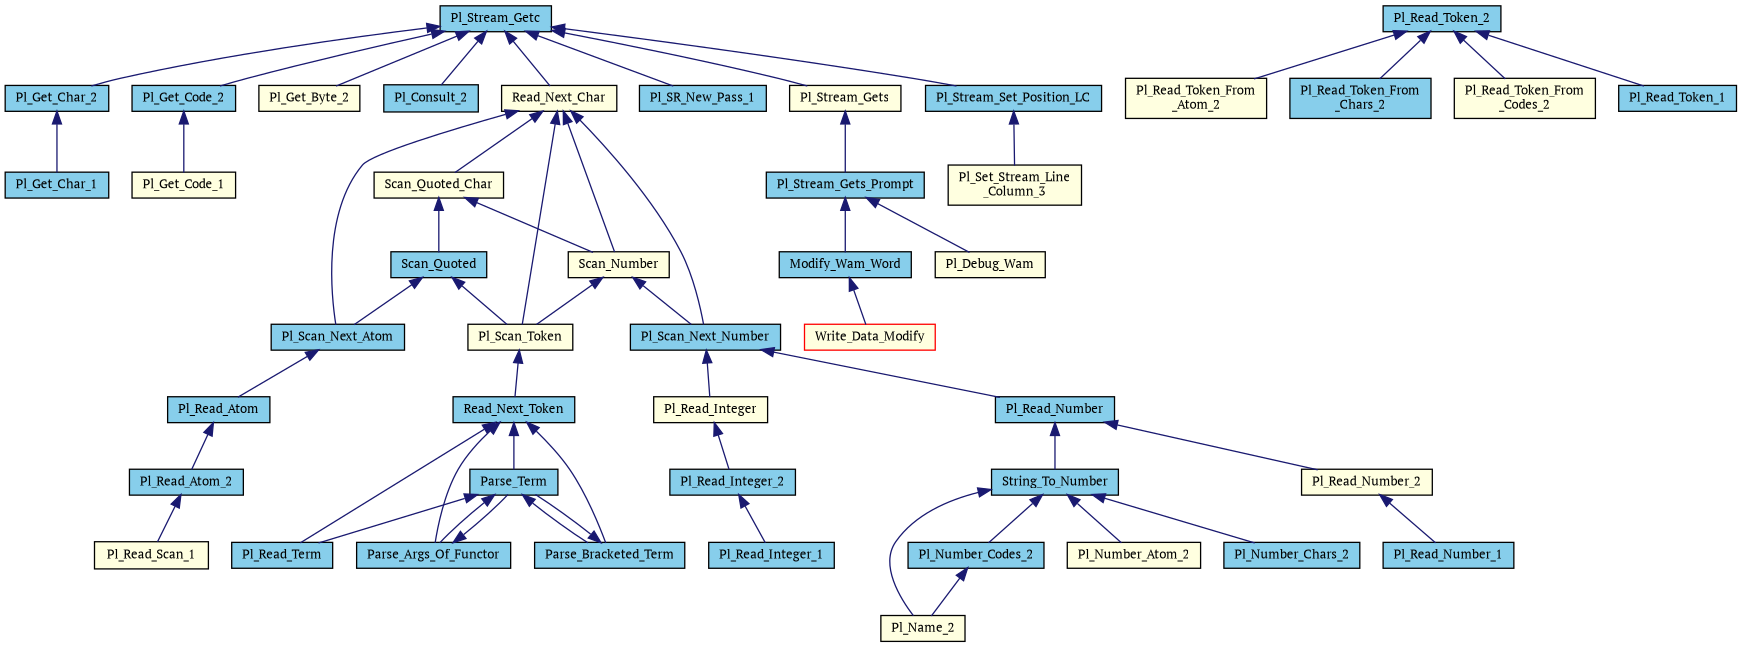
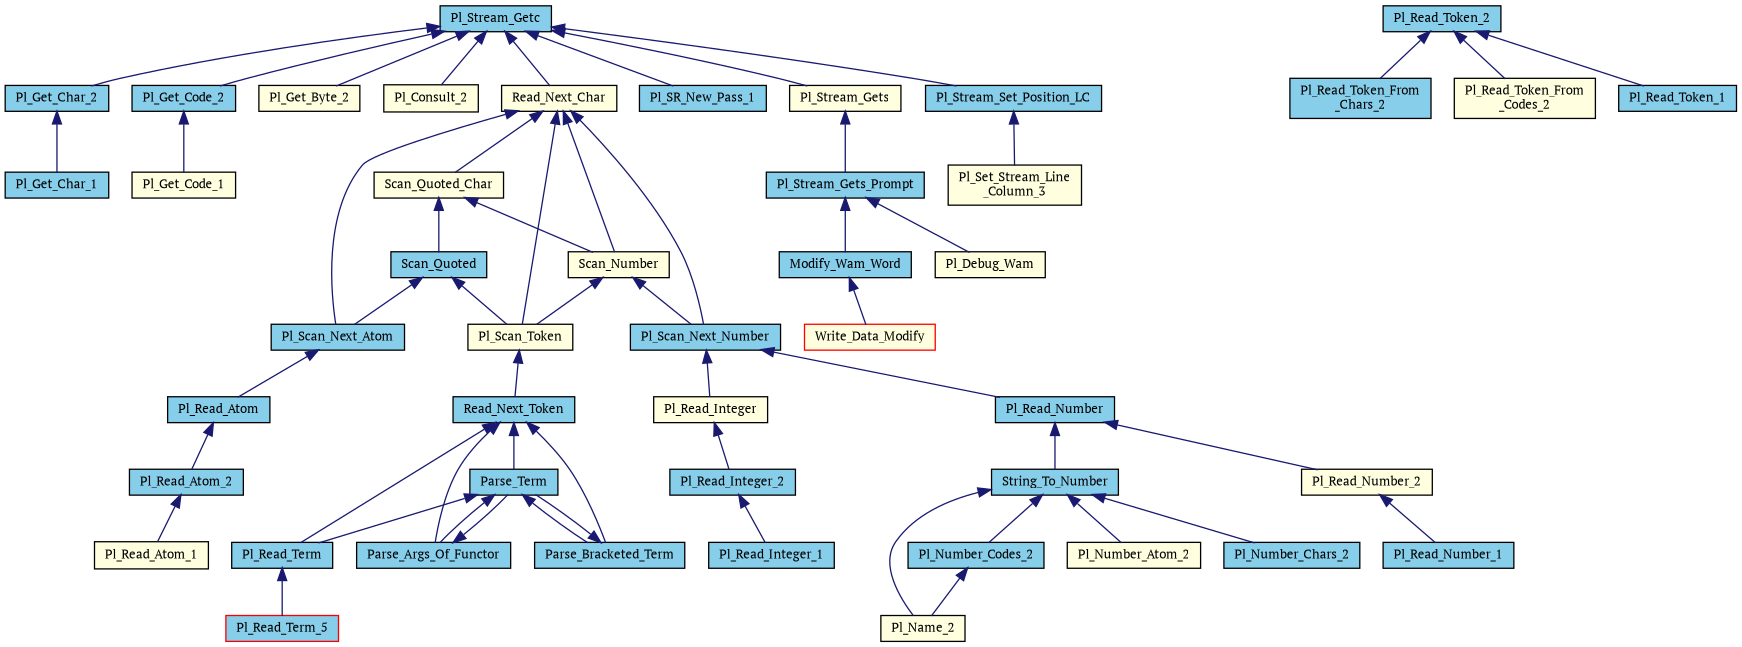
(431, 98) -> (431, 98)
(1196, 98) -> none
(151, 555) -> (151, 555)
none -> (282, 628)
